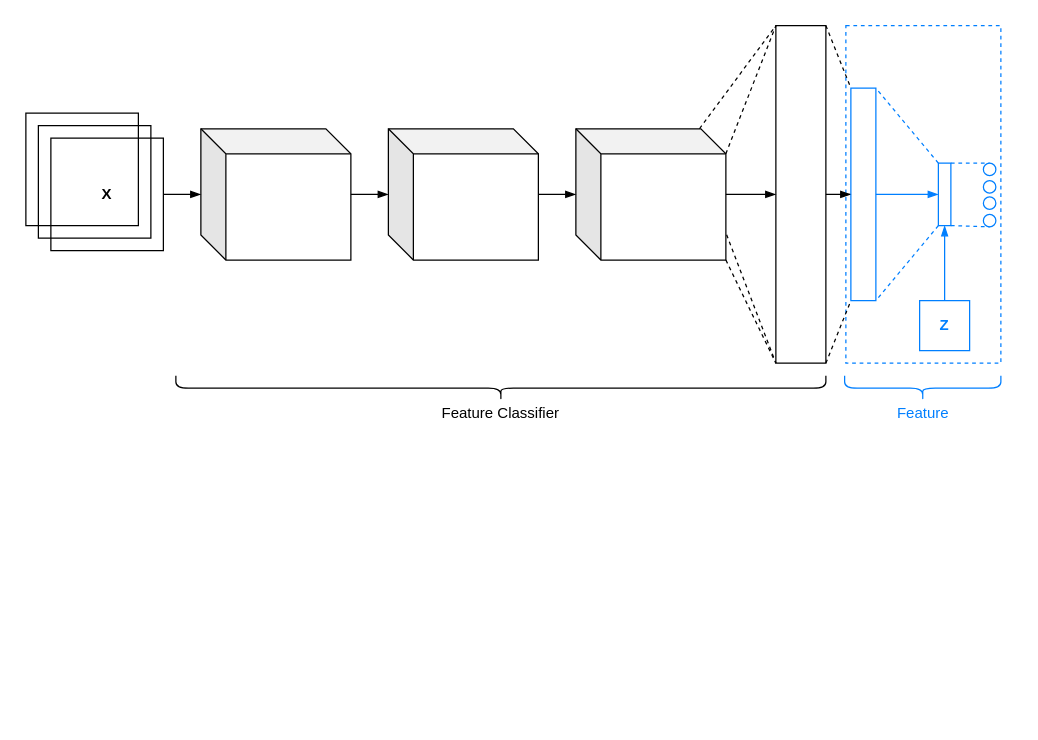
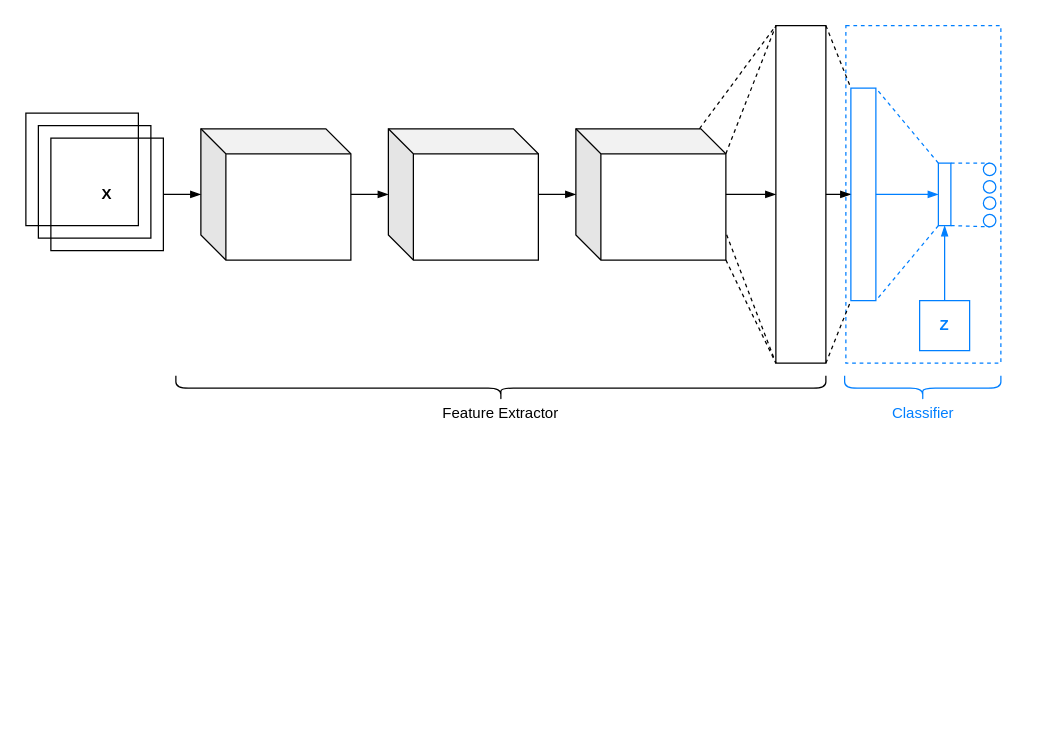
(501, 413) -> (501, 413)
(923, 413) -> (923, 413)
